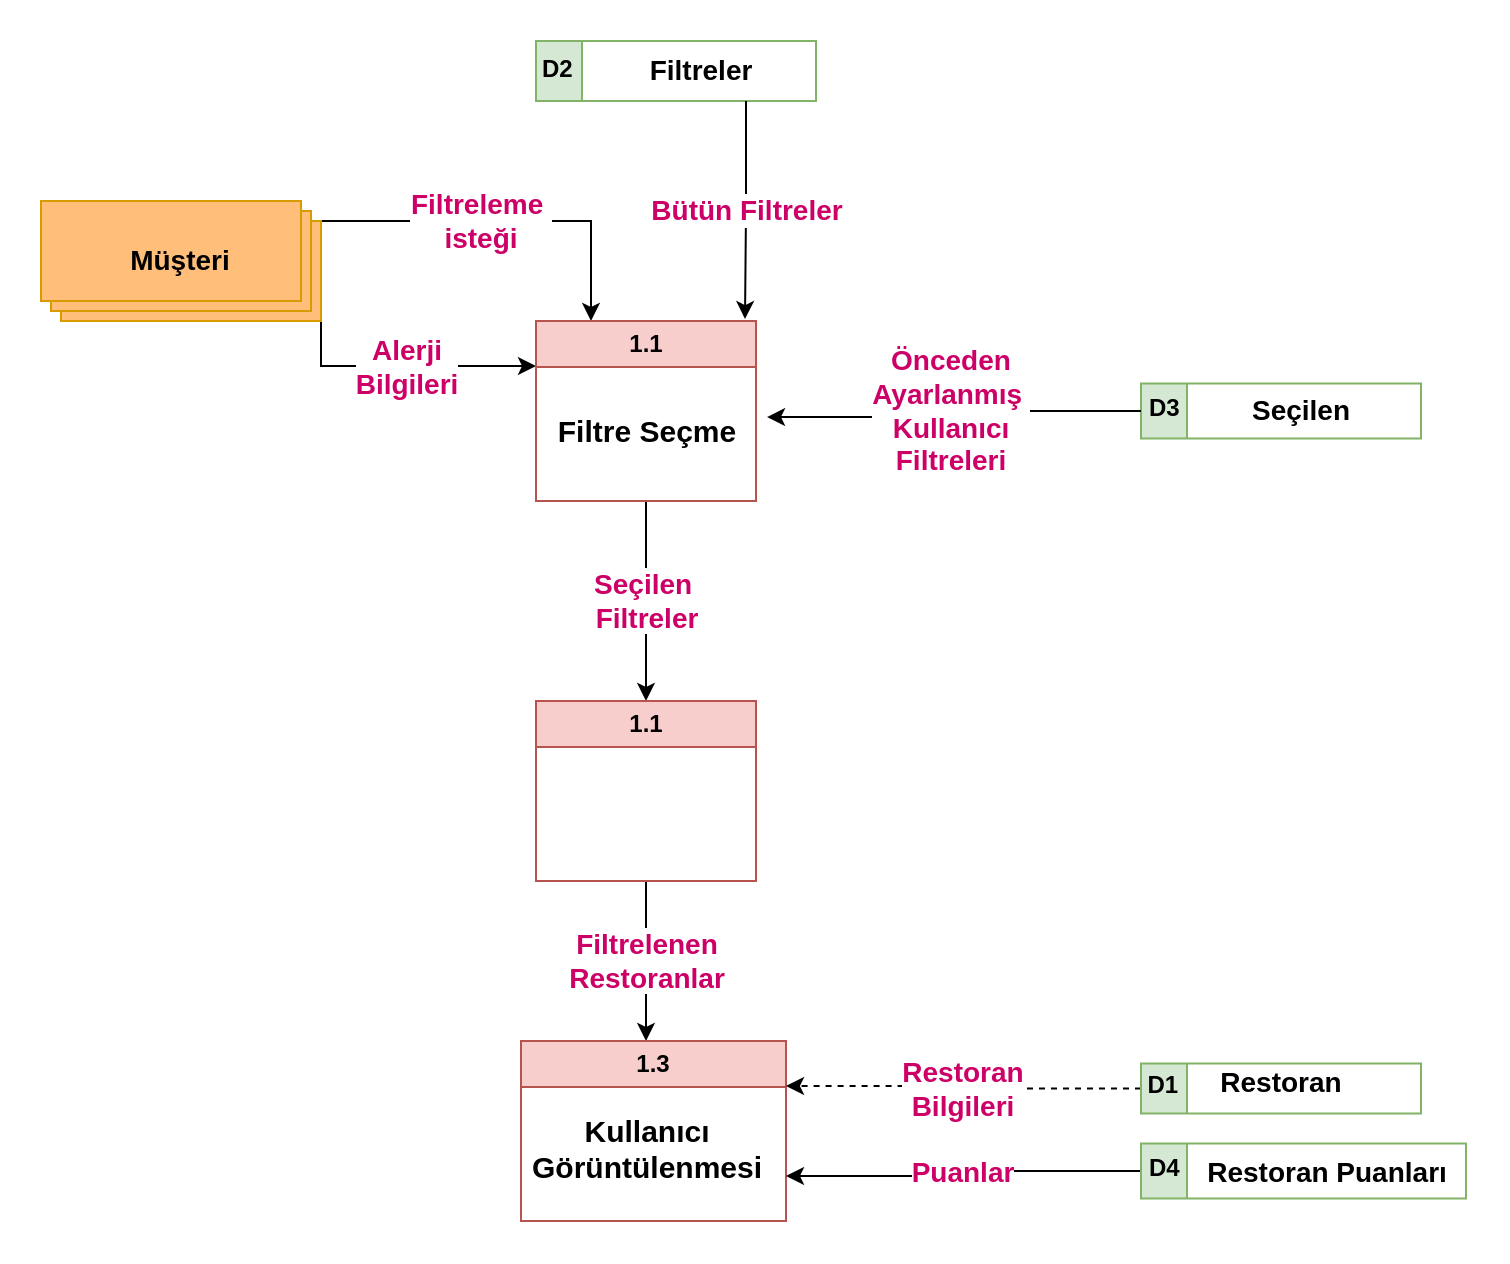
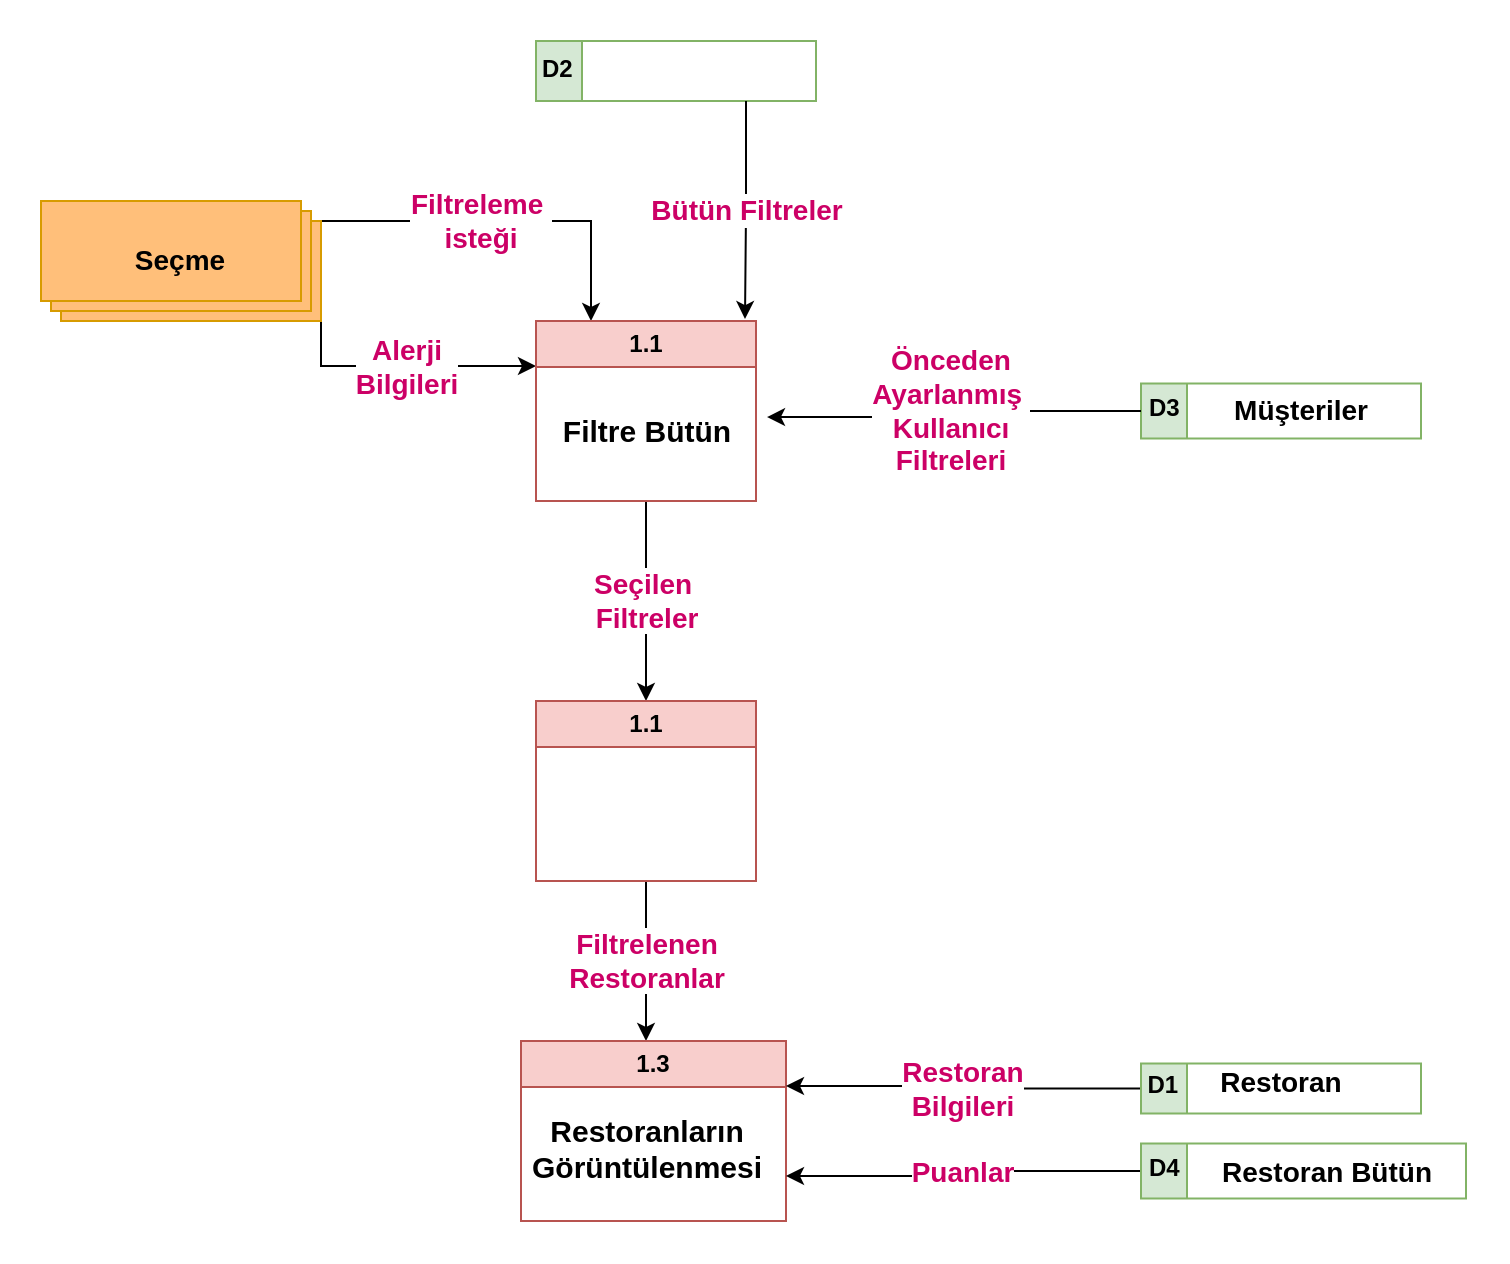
(701, 71) -> none
(181, 261) -> (181, 261)
(1302, 411) -> (1302, 411)
(648, 431) -> (648, 431)
(1079, 1089) -> (1079, 1089)
(648, 1149) -> (648, 1149)
(1328, 1173) -> (1328, 1173)
